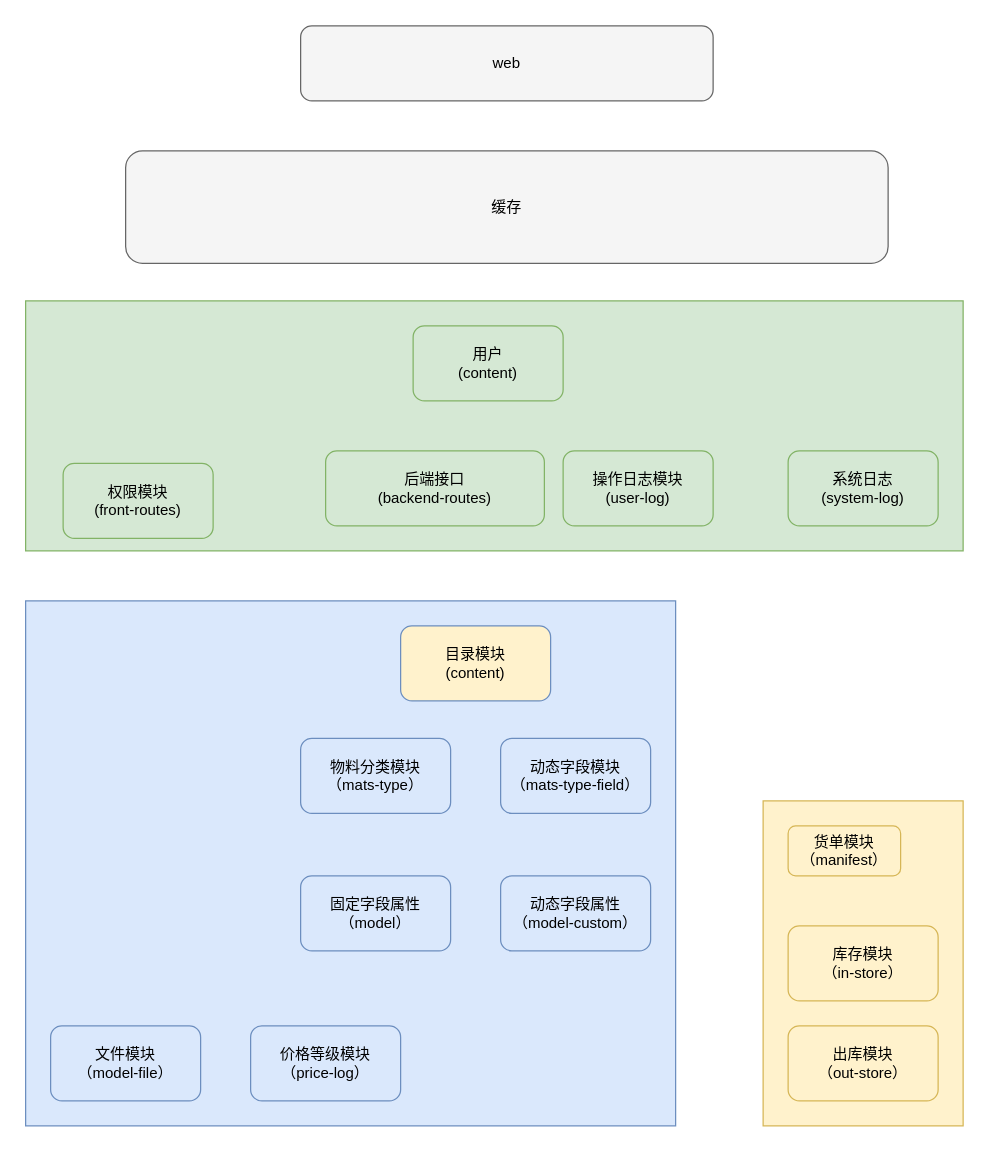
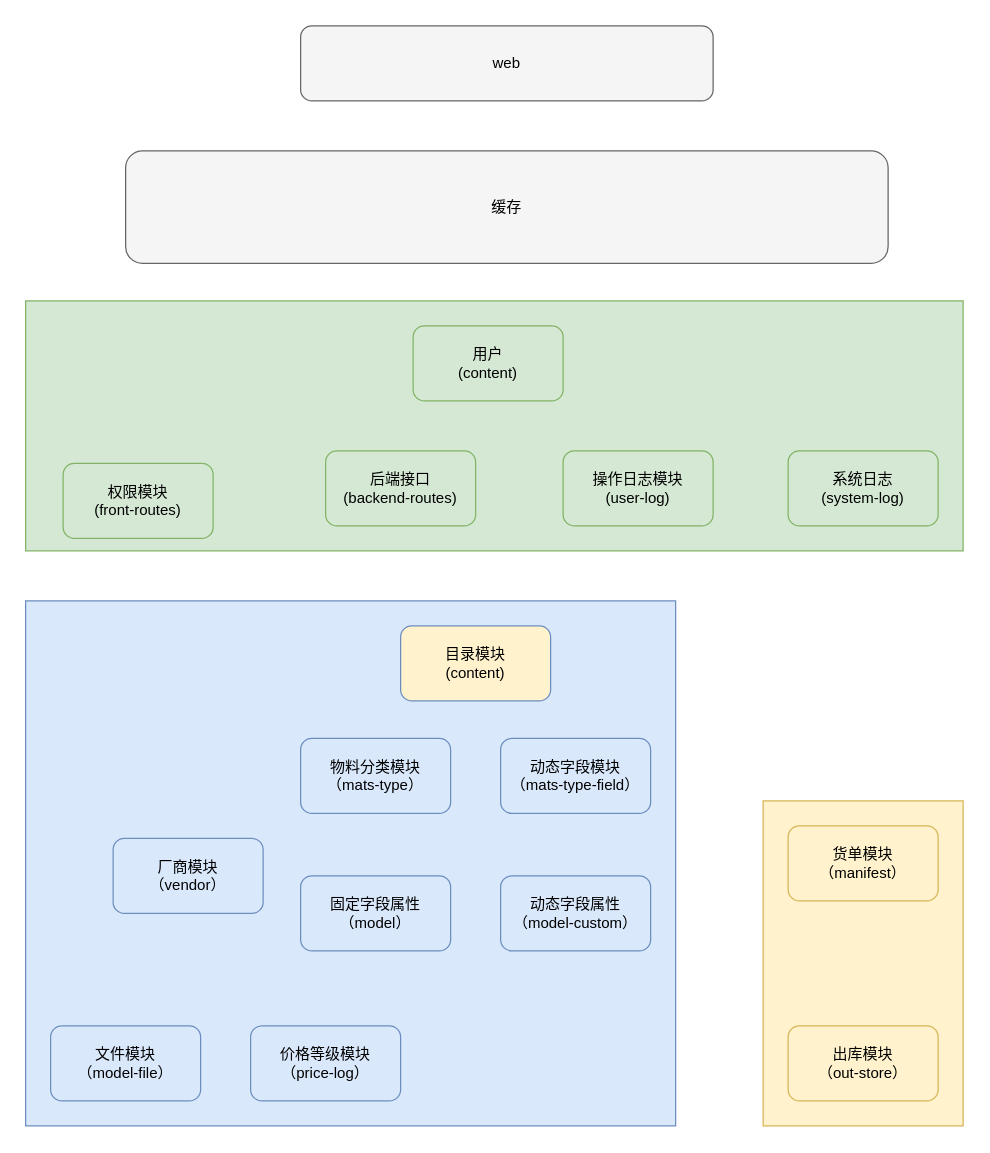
(435, 488) -> (401, 488)
(844, 851) -> (863, 863)
none -> (188, 876)
(863, 963) -> none
